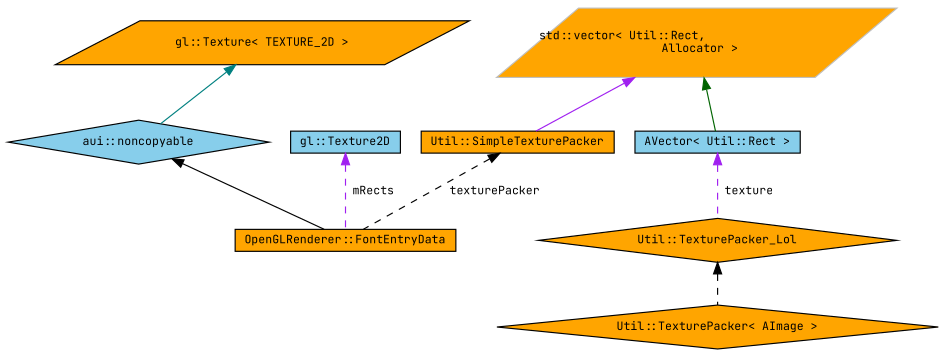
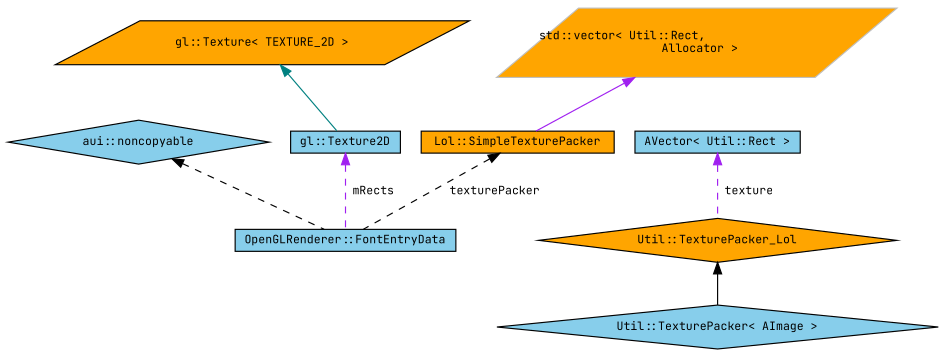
(194, 98) -> (312, 102)
(711, 110) -> none
(518, 142) -> (518, 142)
(253, 196) -> (253, 196)
(346, 240) -> (346, 240)
(718, 289) -> (718, 289)
(718, 327) -> (718, 327)
